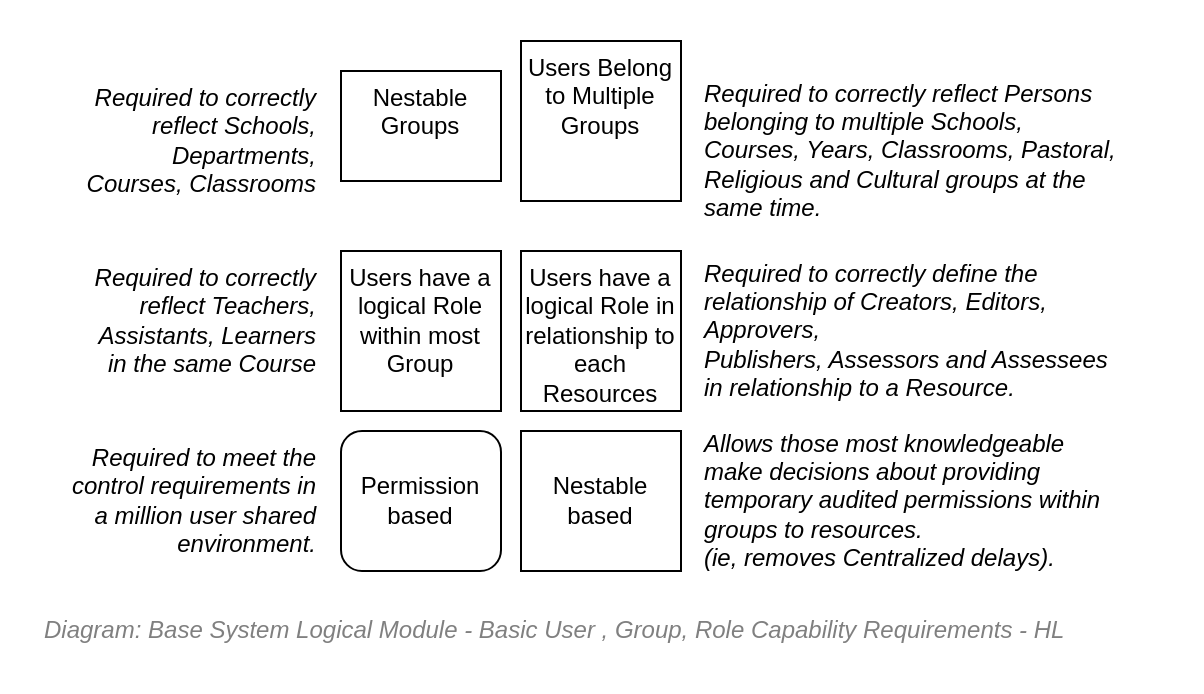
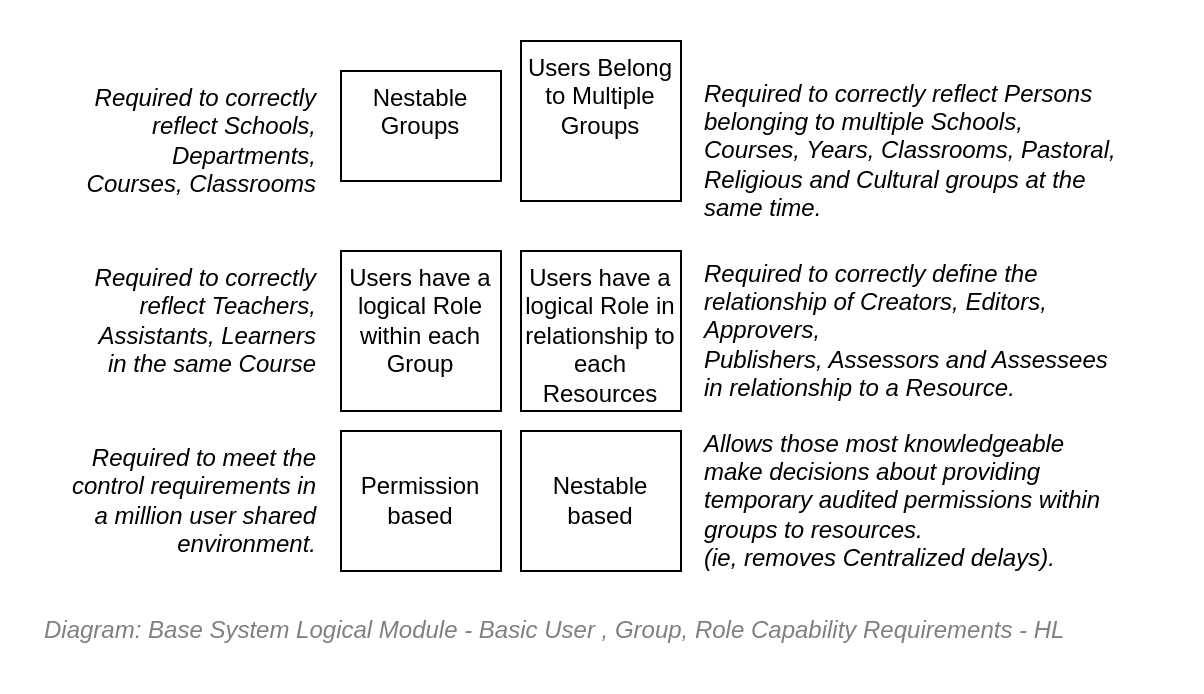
(421, 323) -> (421, 323)
(421, 501) -> (421, 501)
